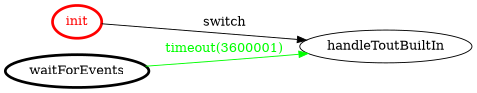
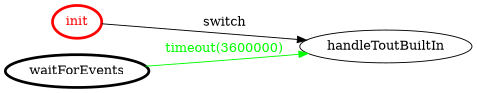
(224, 49) -> (224, 49)
